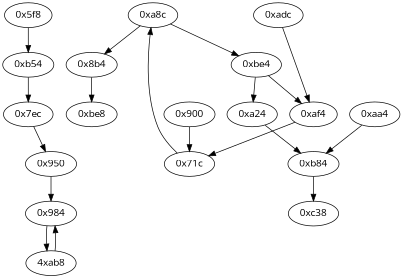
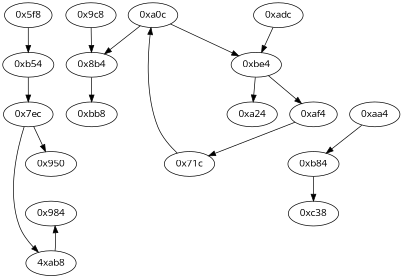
none -> (91, 15)
(153, 15) -> (153, 15)
(295, 62) -> (269, 37)
(92, 114) -> (92, 114)
(189, 114) -> none
(280, 137) -> none
(51, 185) -> none
(46, 235) -> (14, 189)
